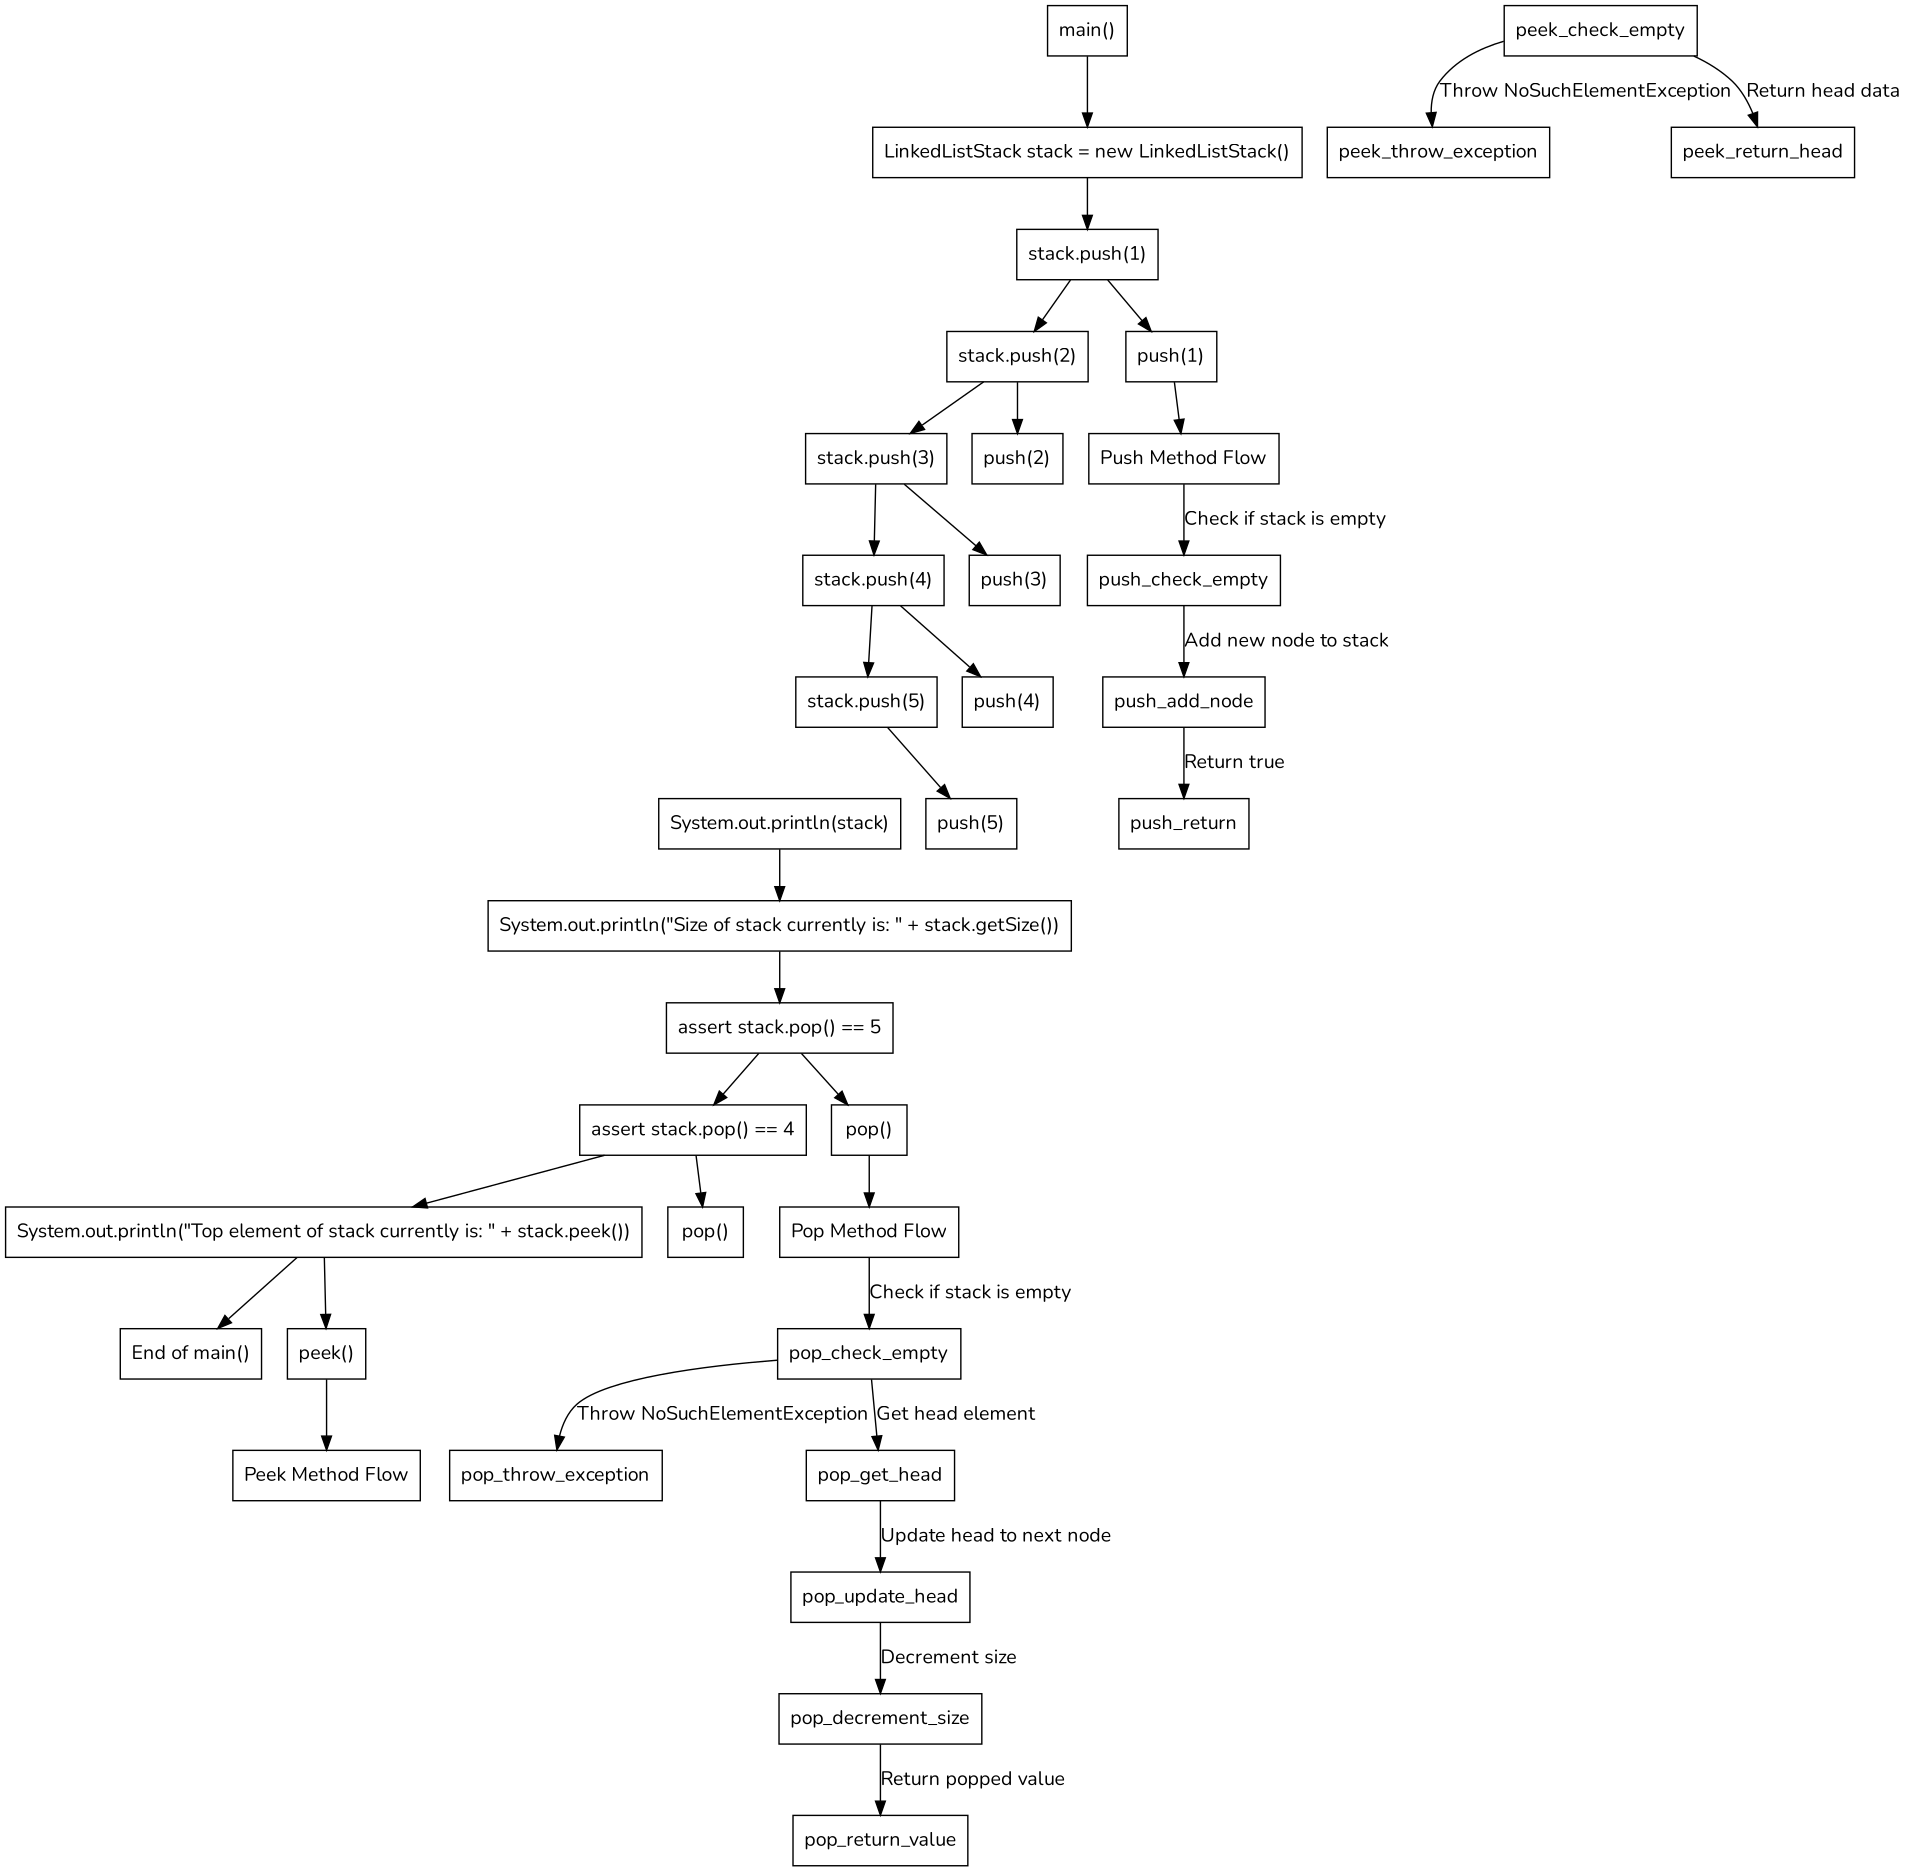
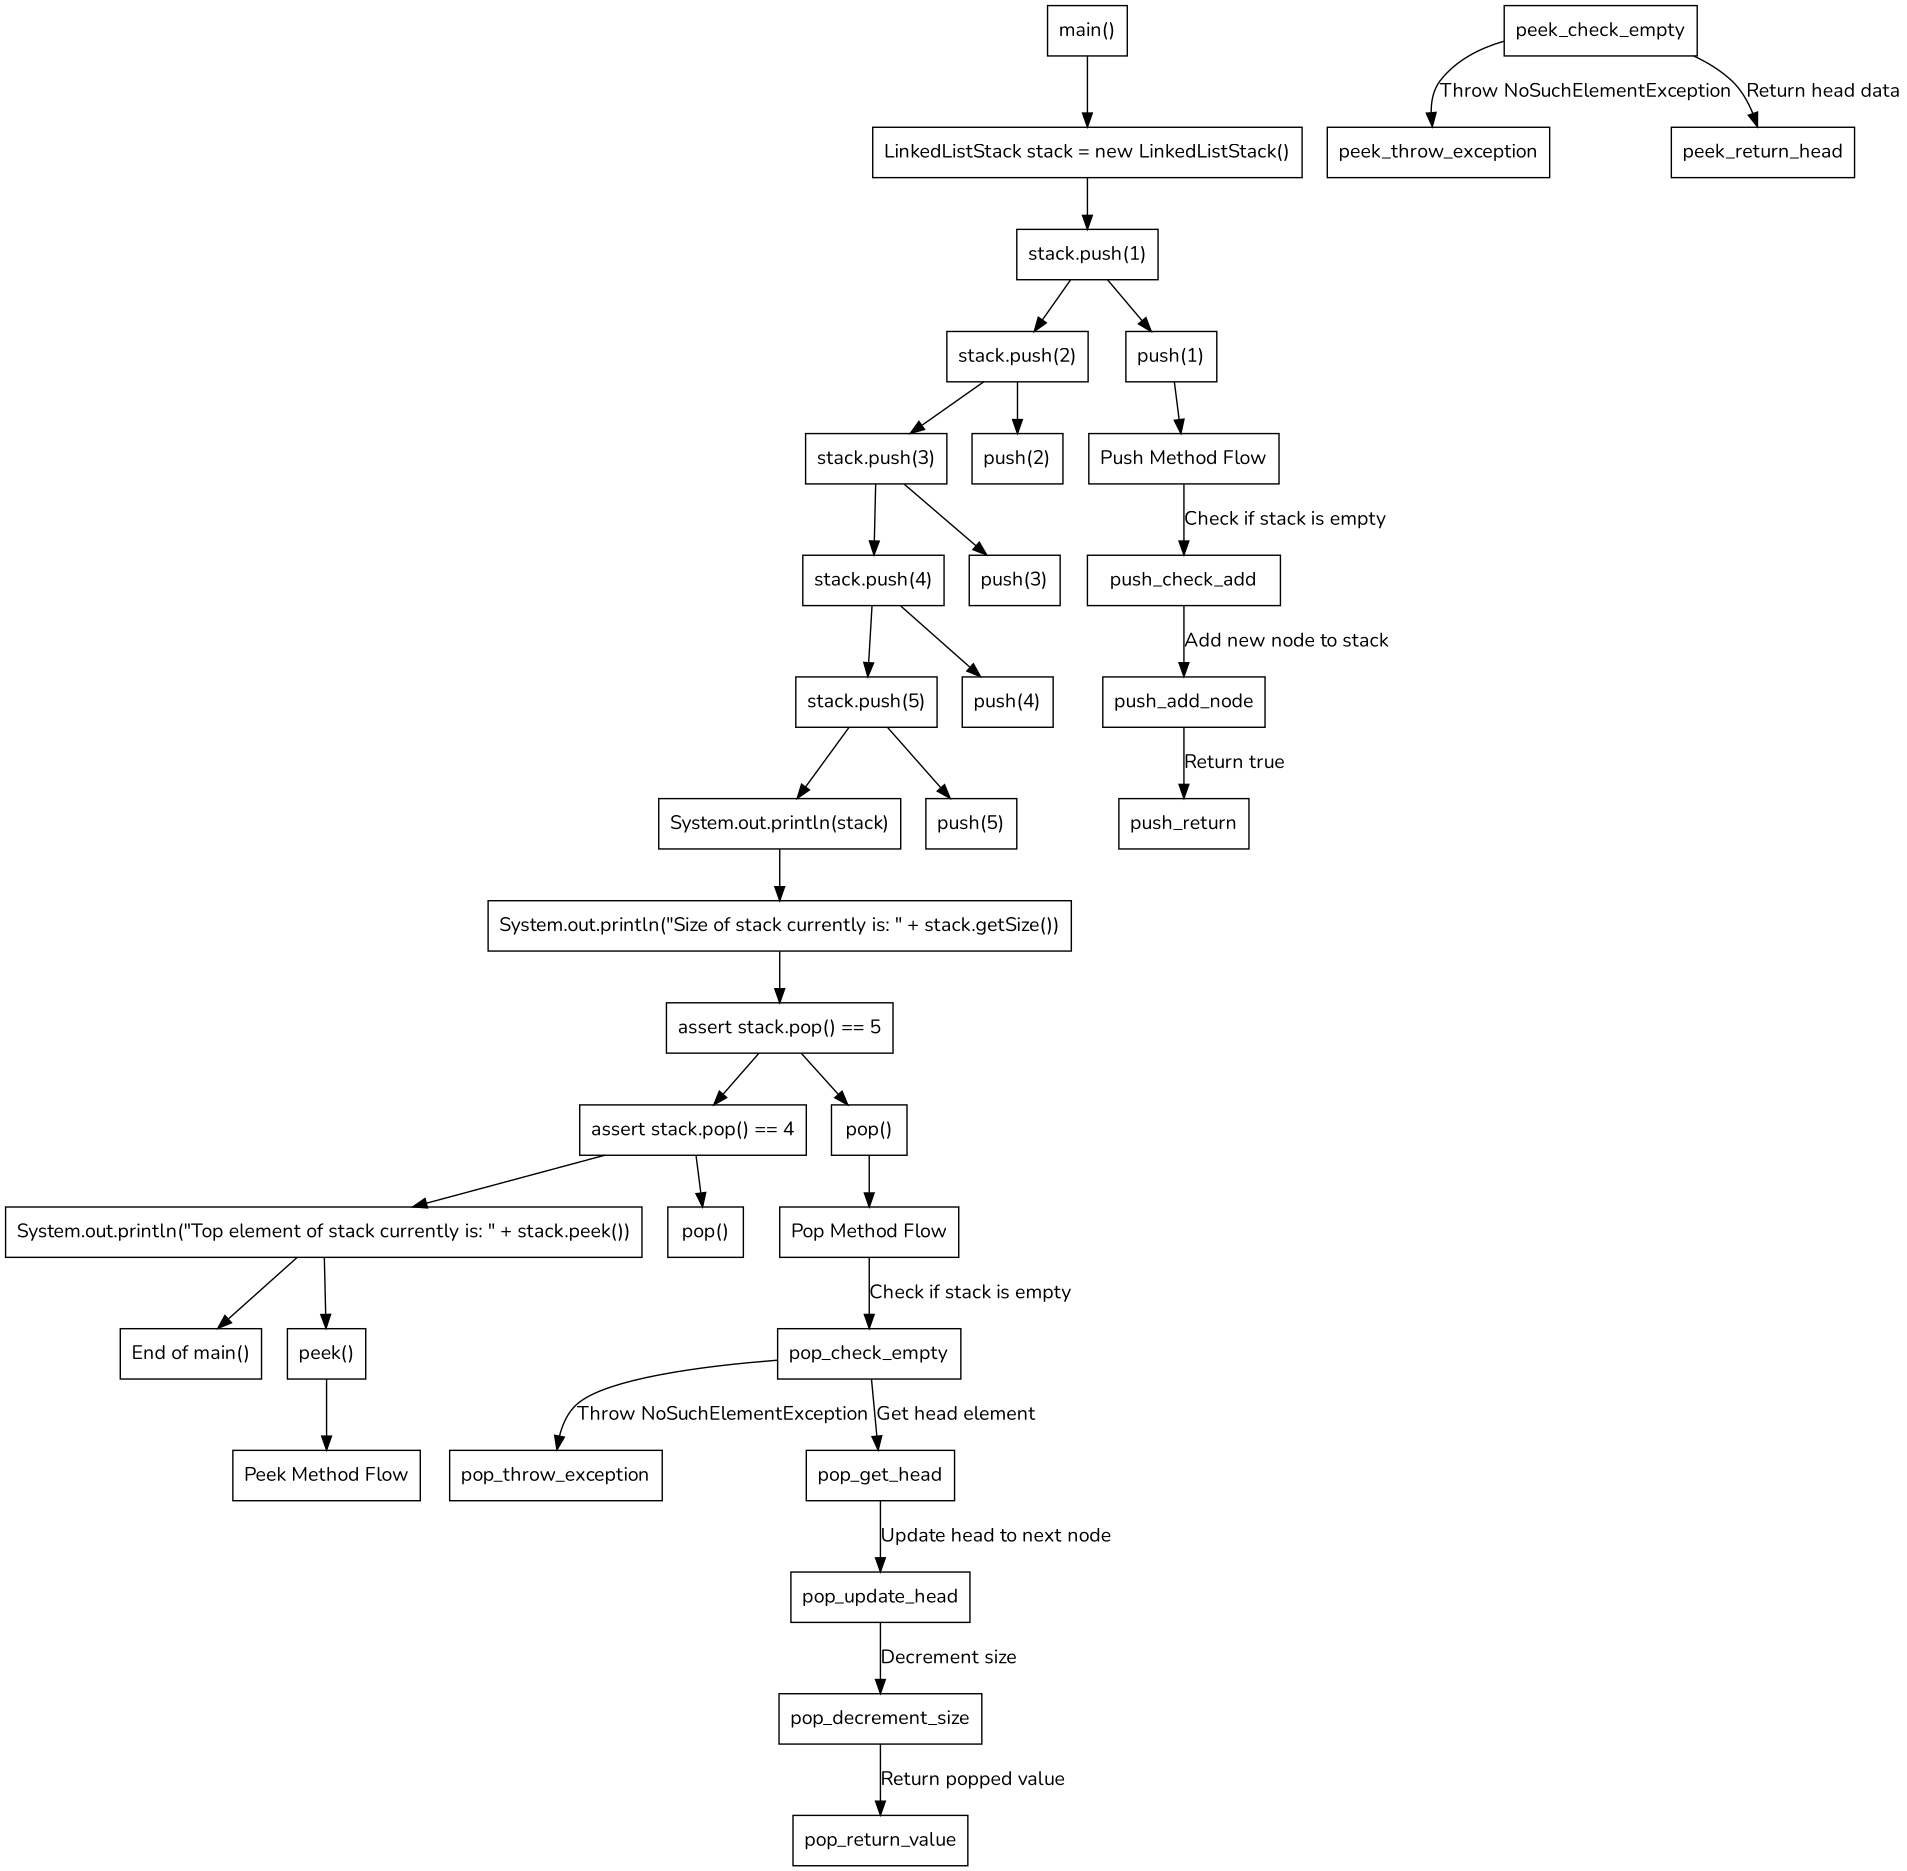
(1184, 580) -> (1184, 580)
none -> (827, 757)
